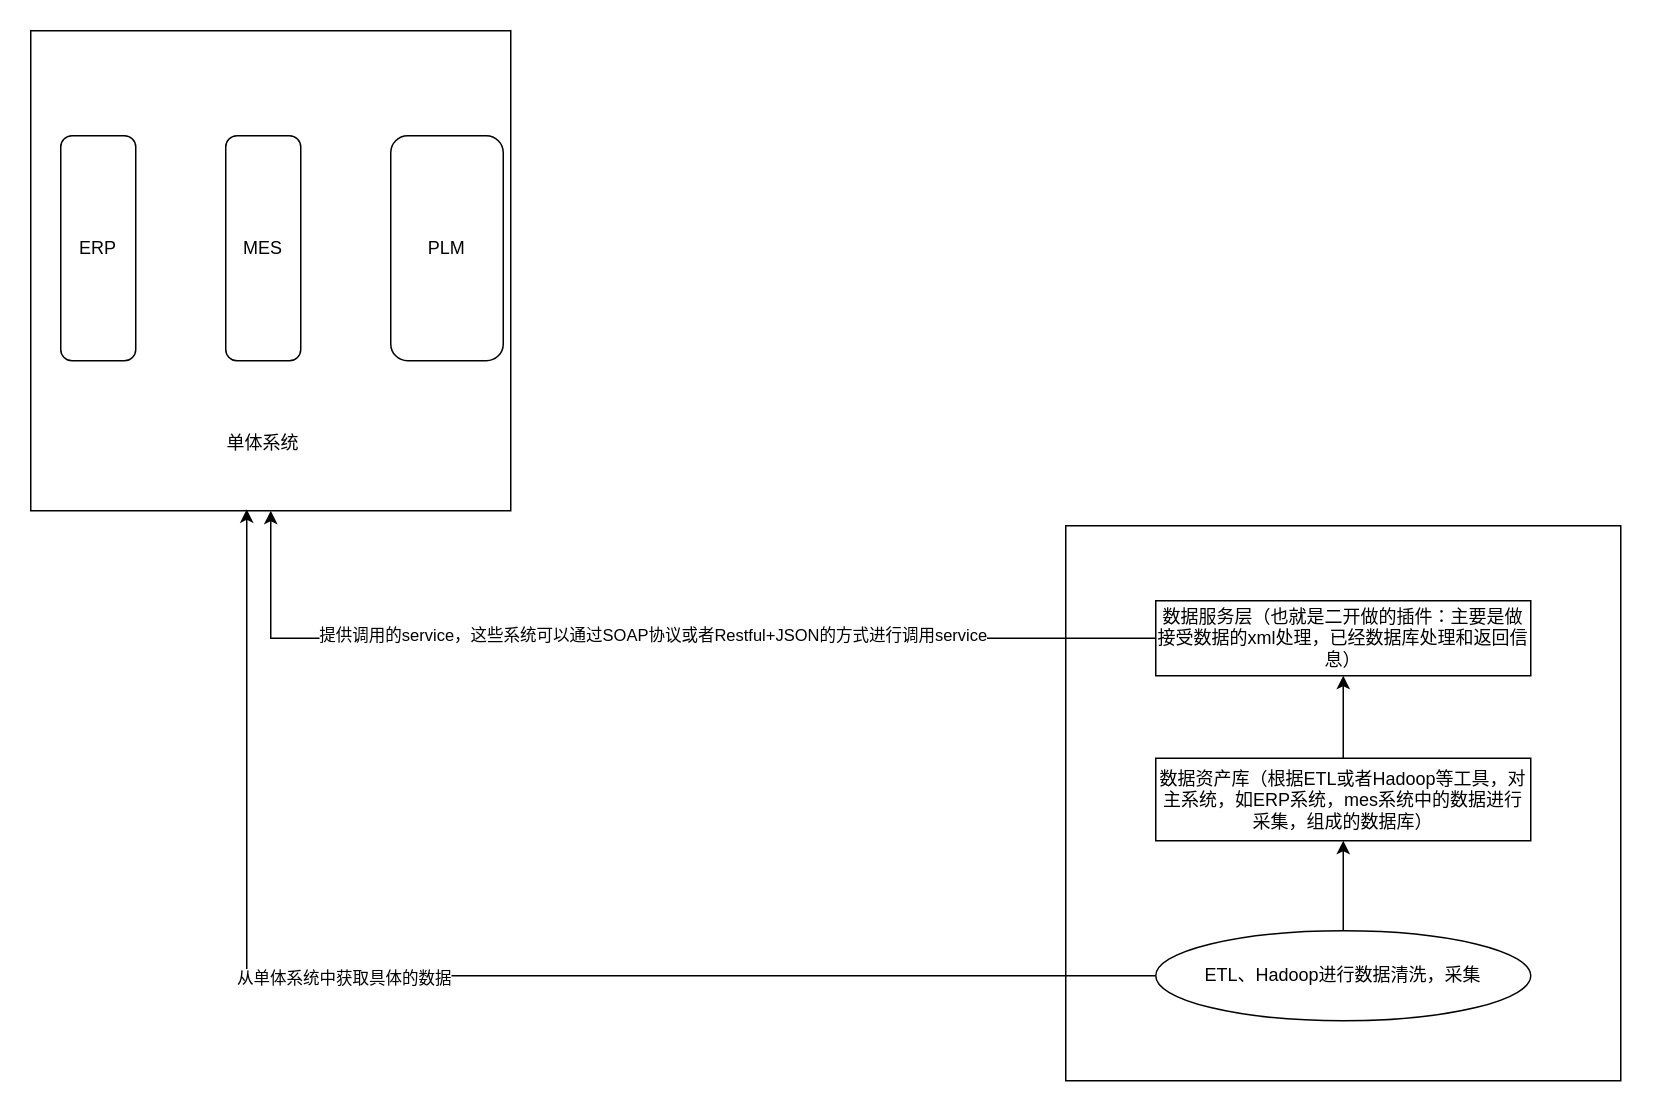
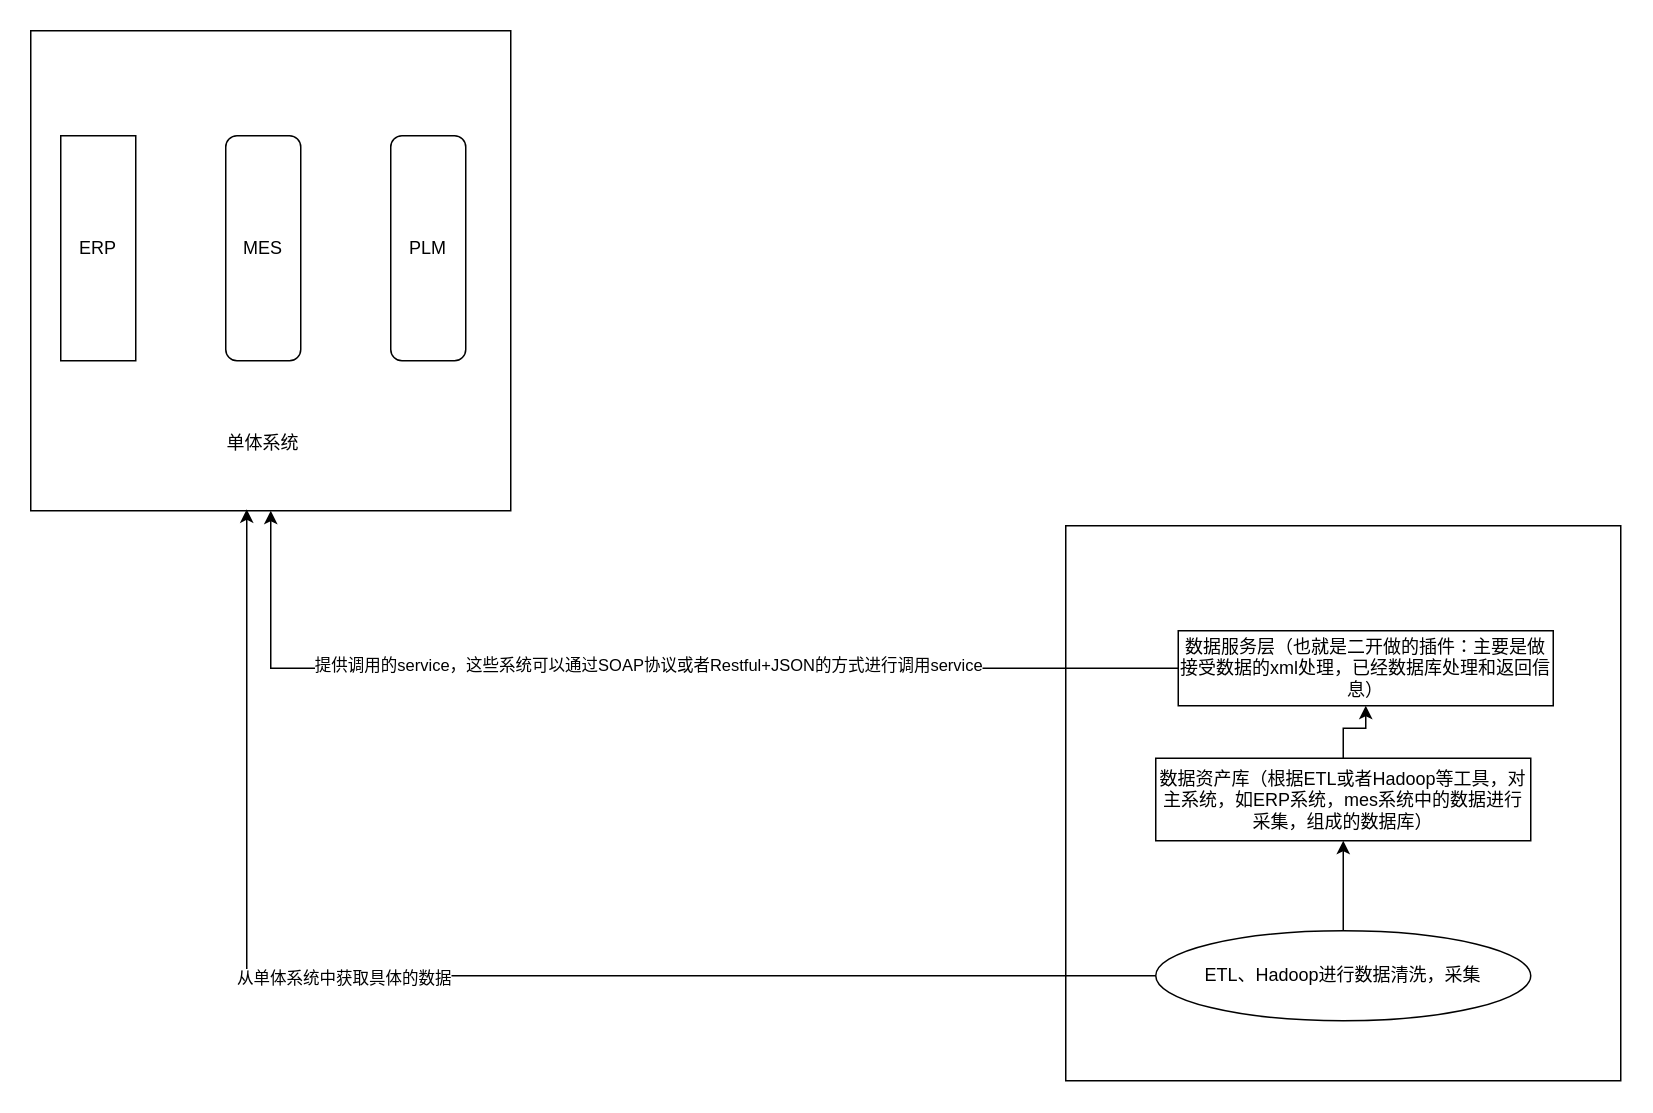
(98, 248) -> (98, 248)
(447, 248) -> (428, 248)
(1343, 638) -> (1366, 668)
